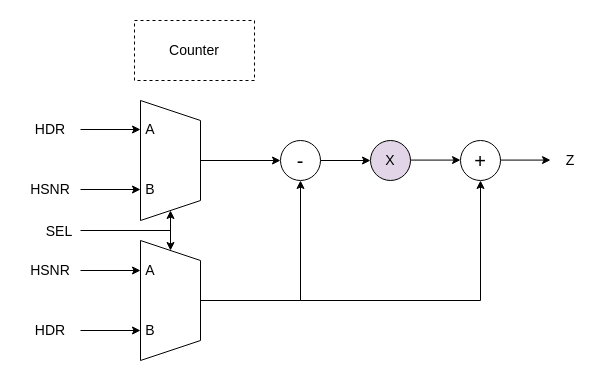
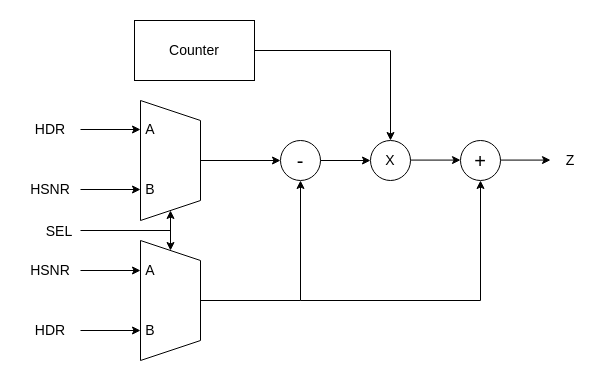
(195, 51) -> (195, 51)
none -> (364, 51)
(391, 161) -> (391, 161)
